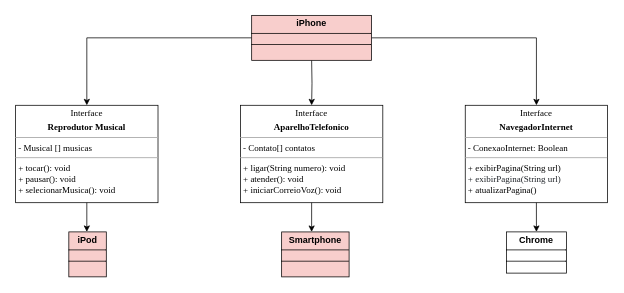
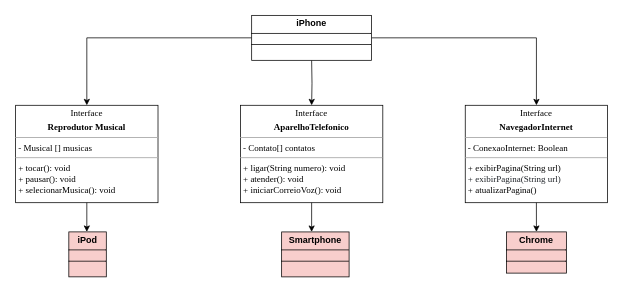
(312, 38) -> (312, 38)
(537, 253) -> (537, 253)
